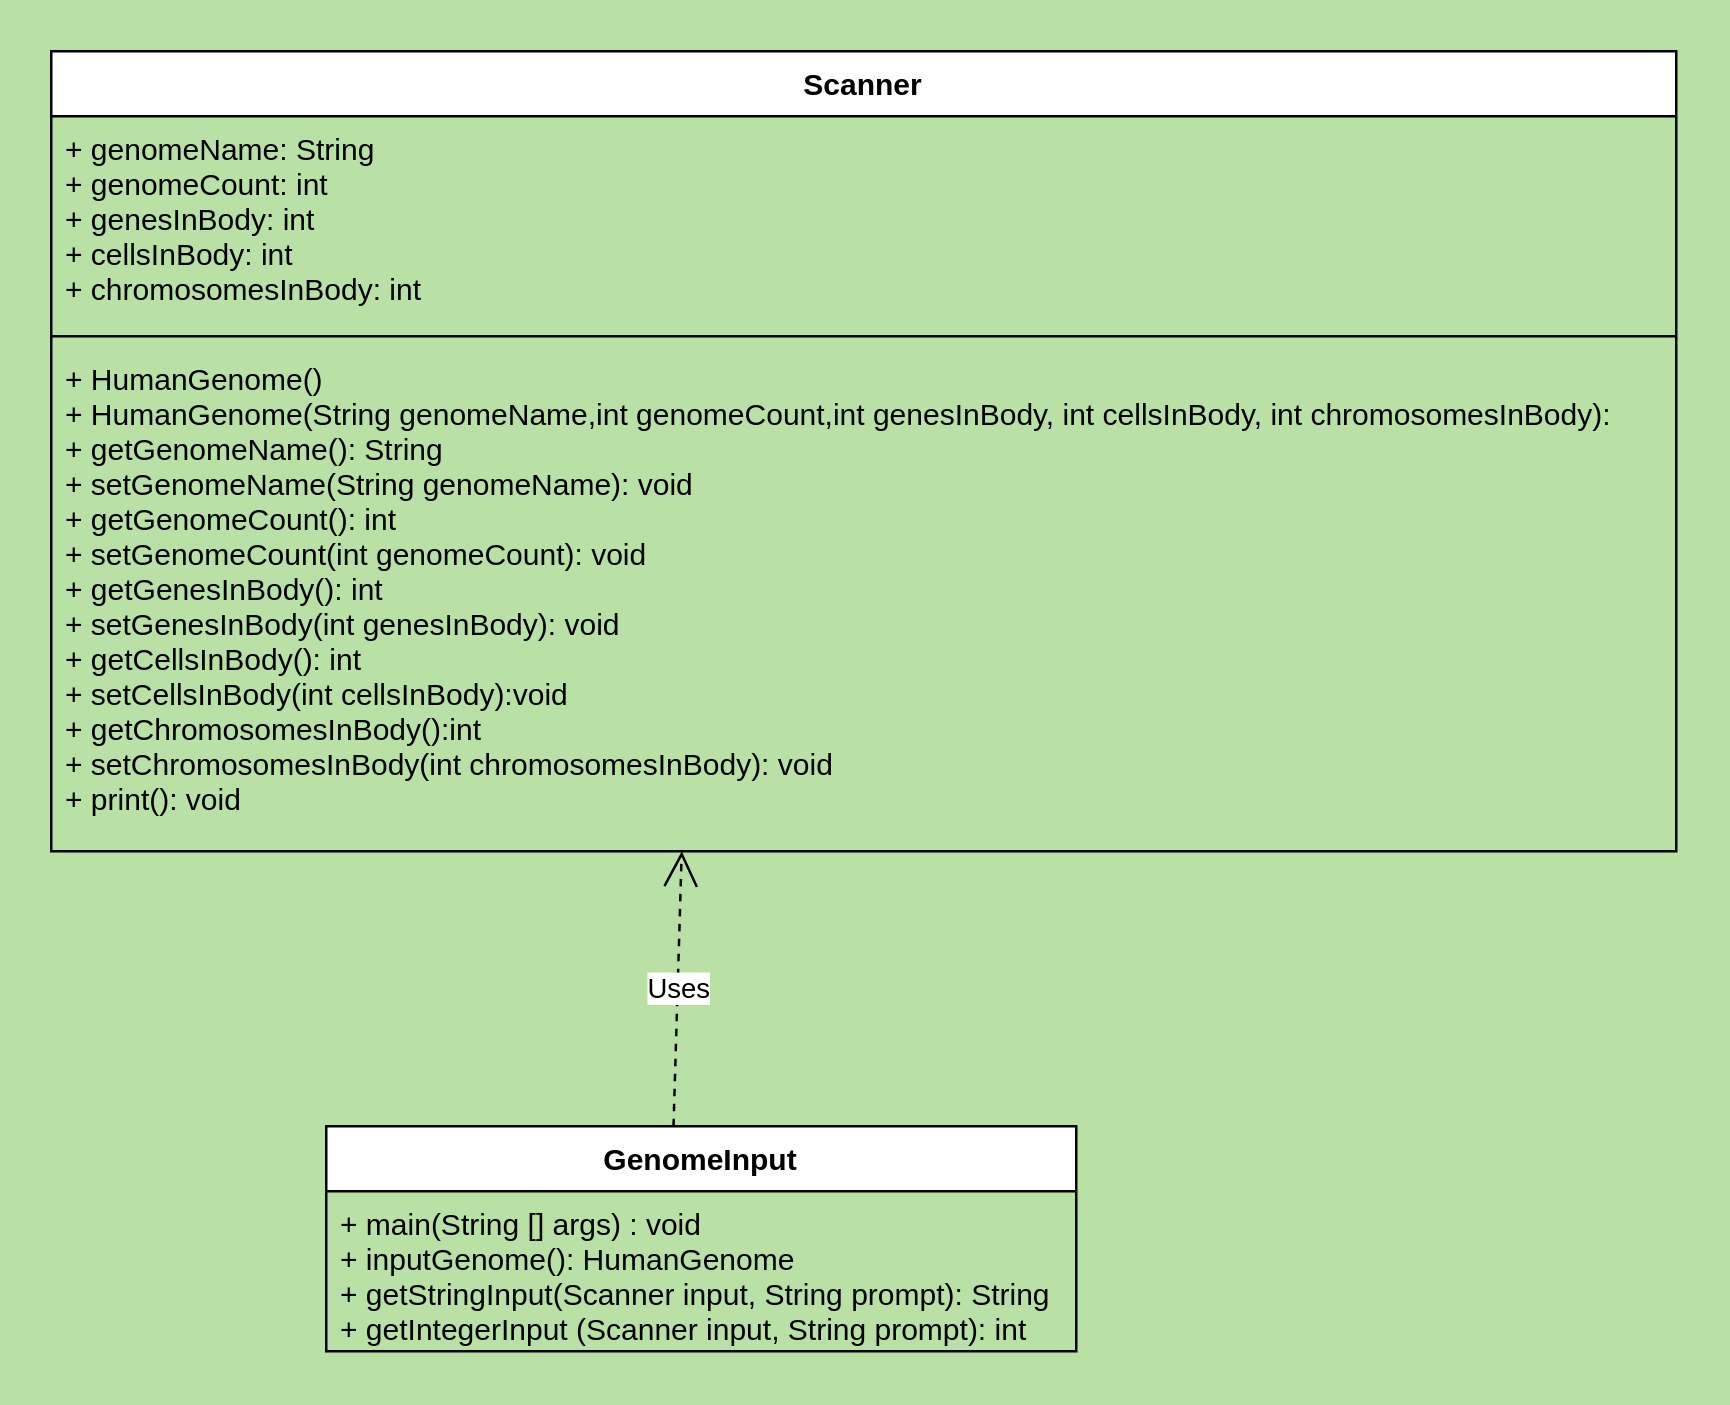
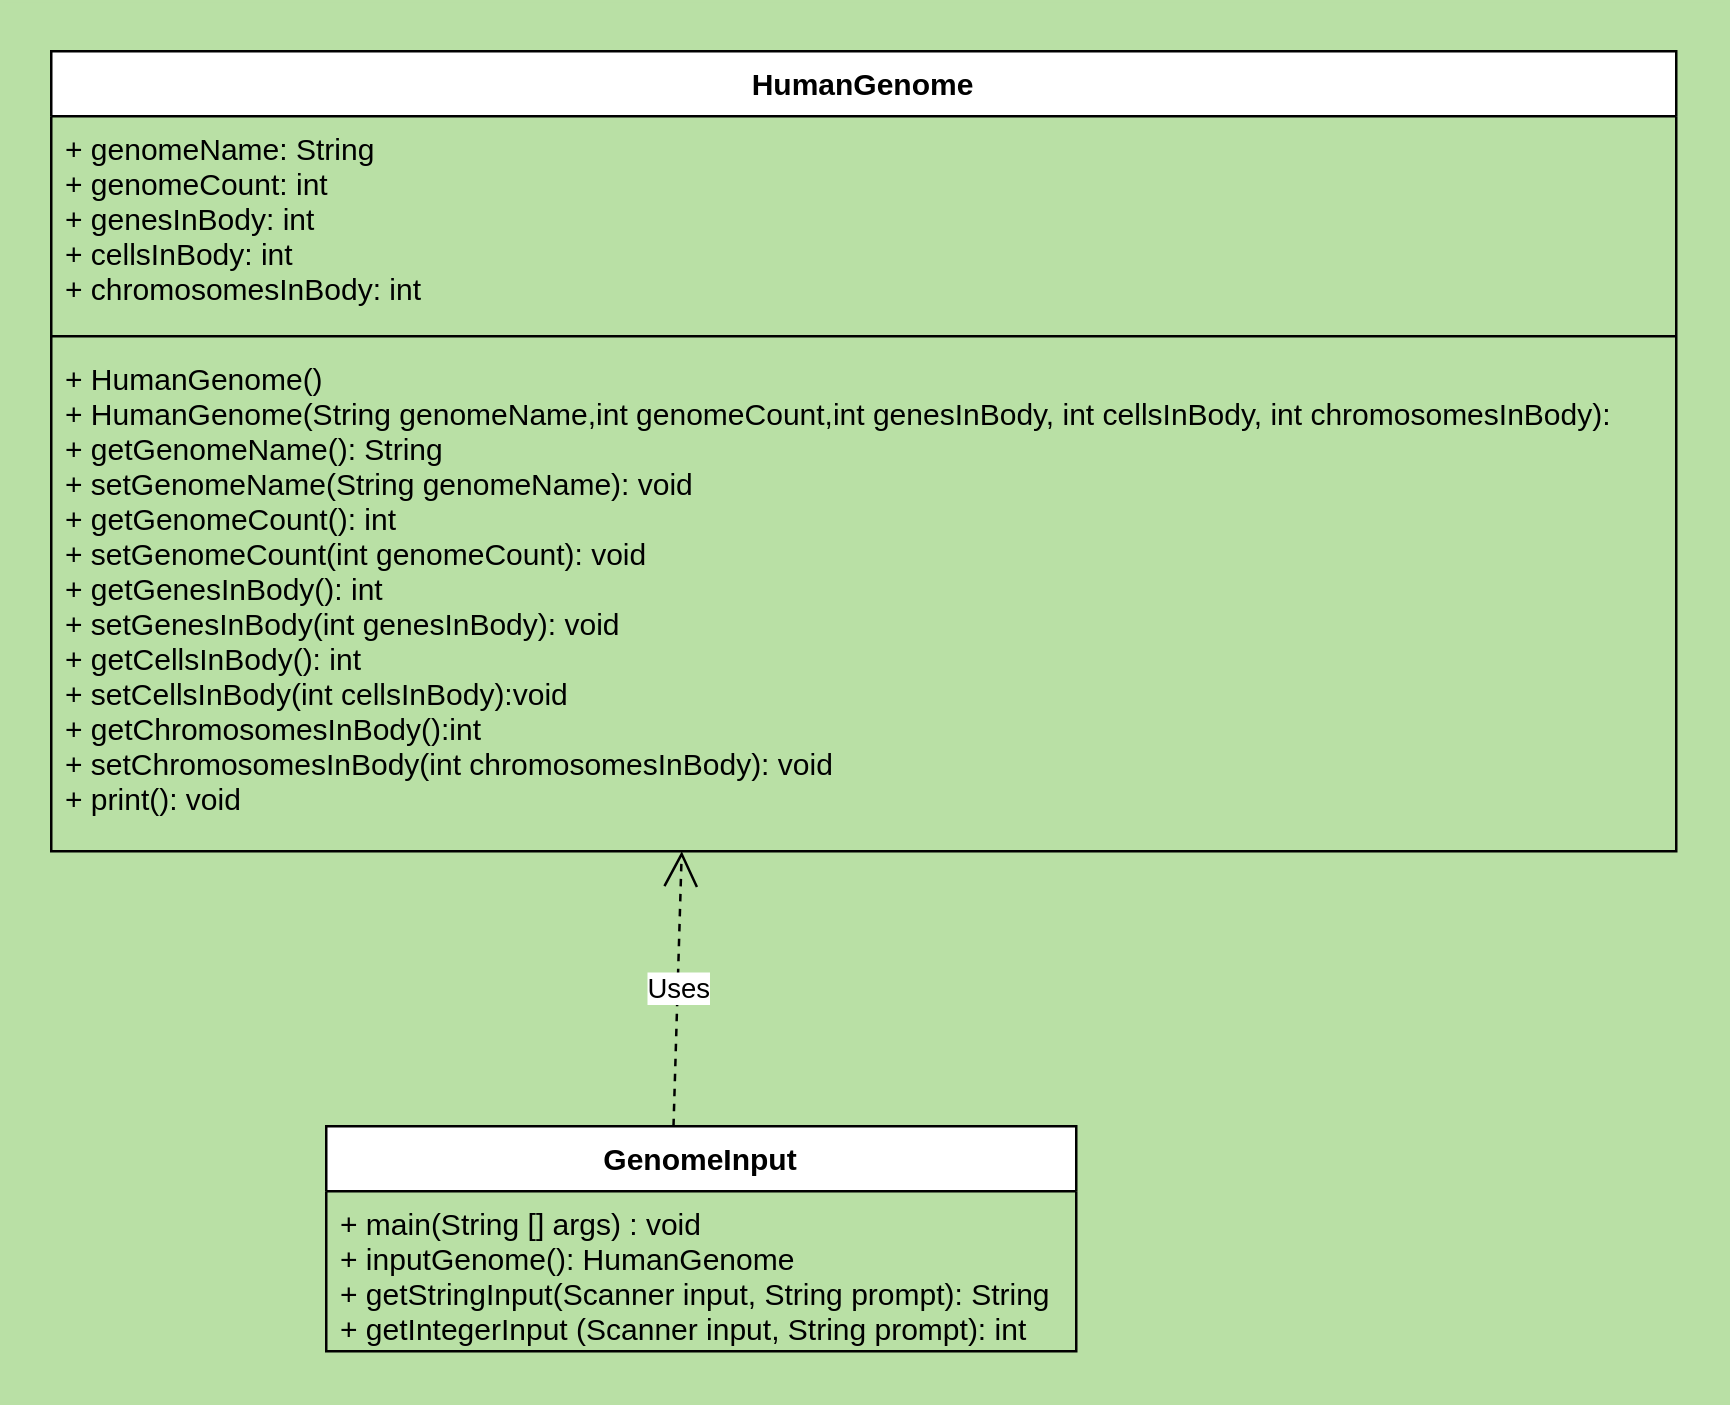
(863, 85) -> (863, 85)
